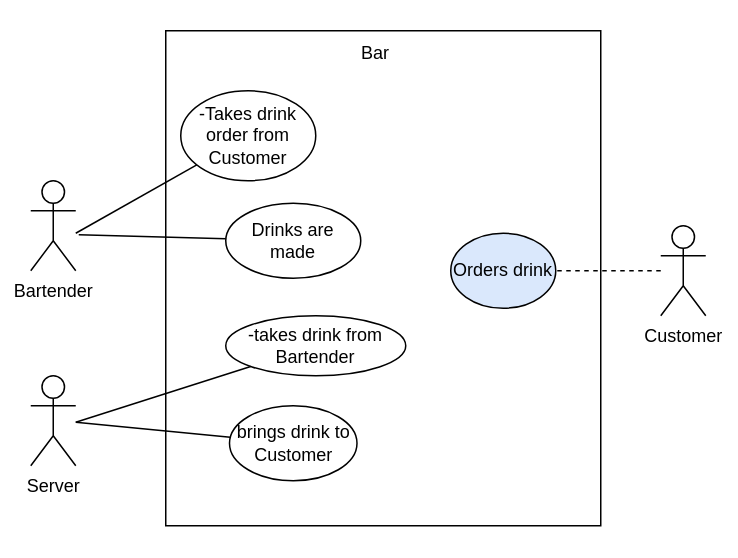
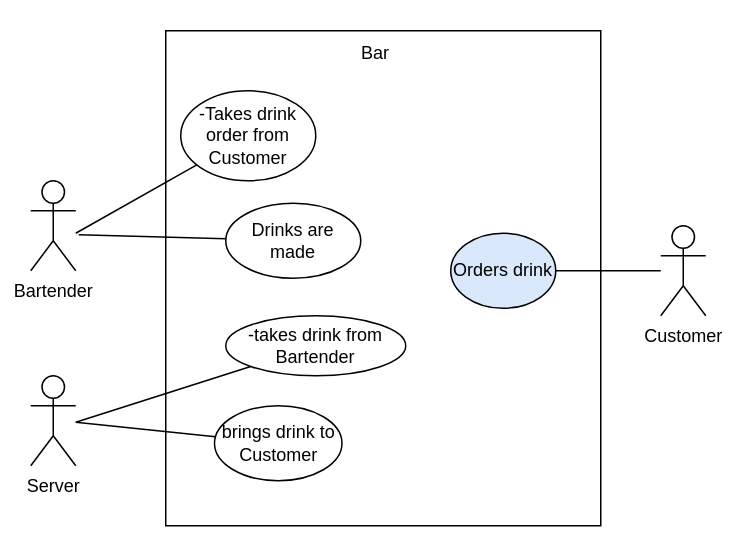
(607, 271) -> (607, 271)
(293, 443) -> (278, 443)
